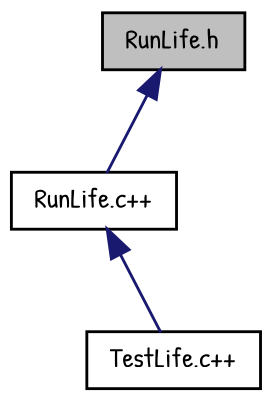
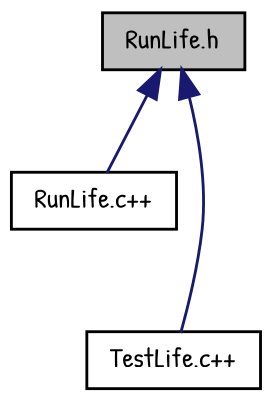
(141, 294) -> (203, 216)
